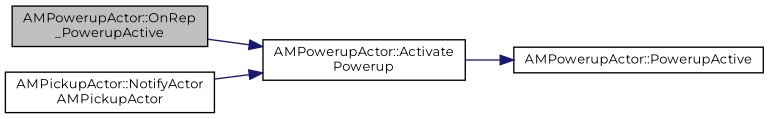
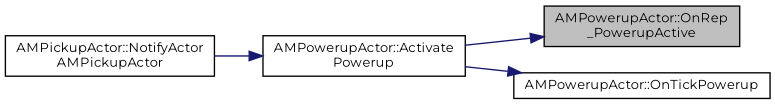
(228, 42) -> (498, 42)
(639, 60) -> (642, 86)
